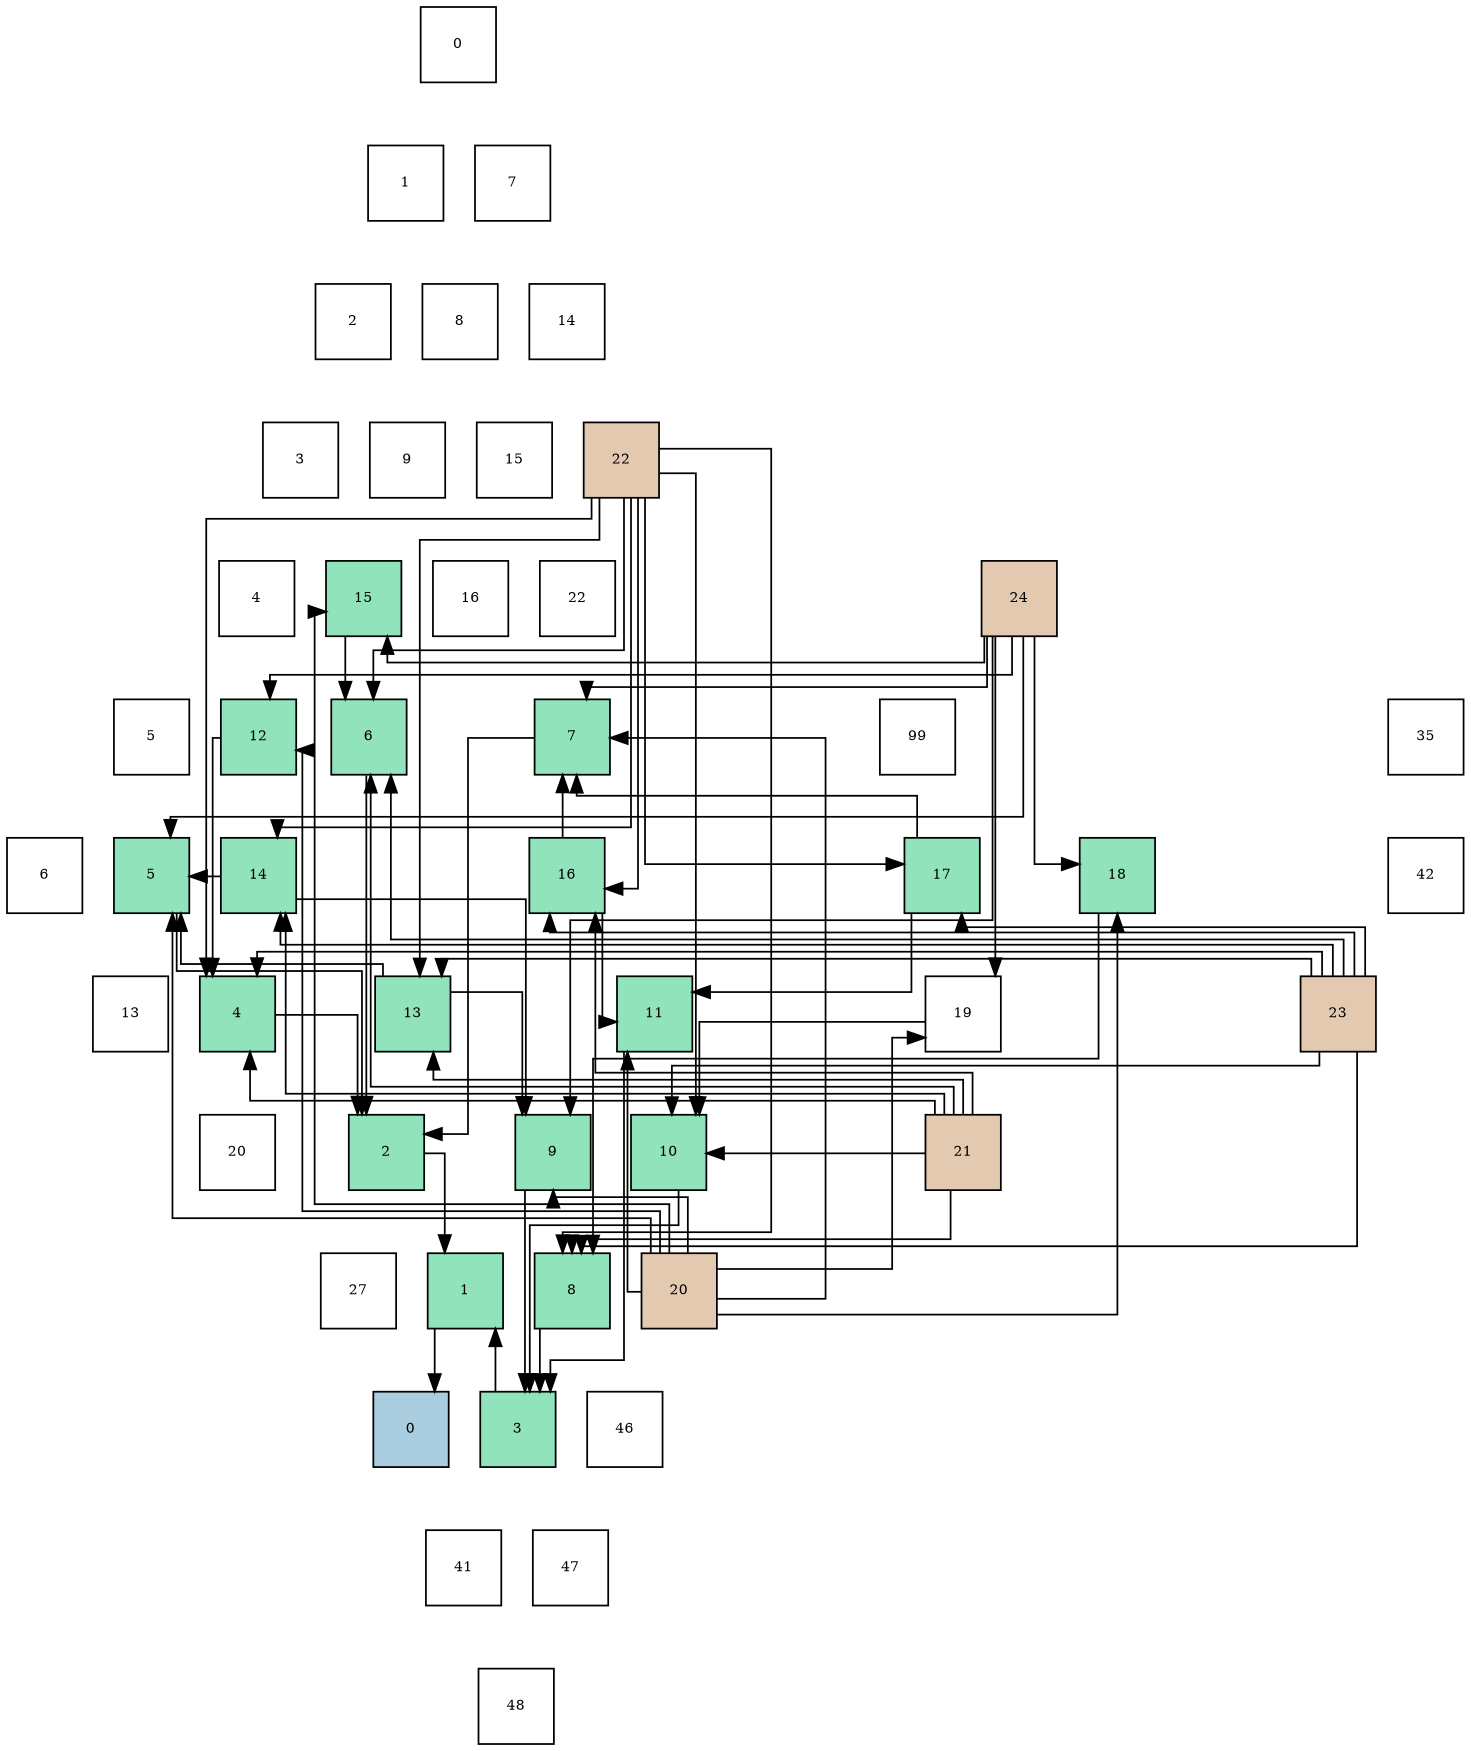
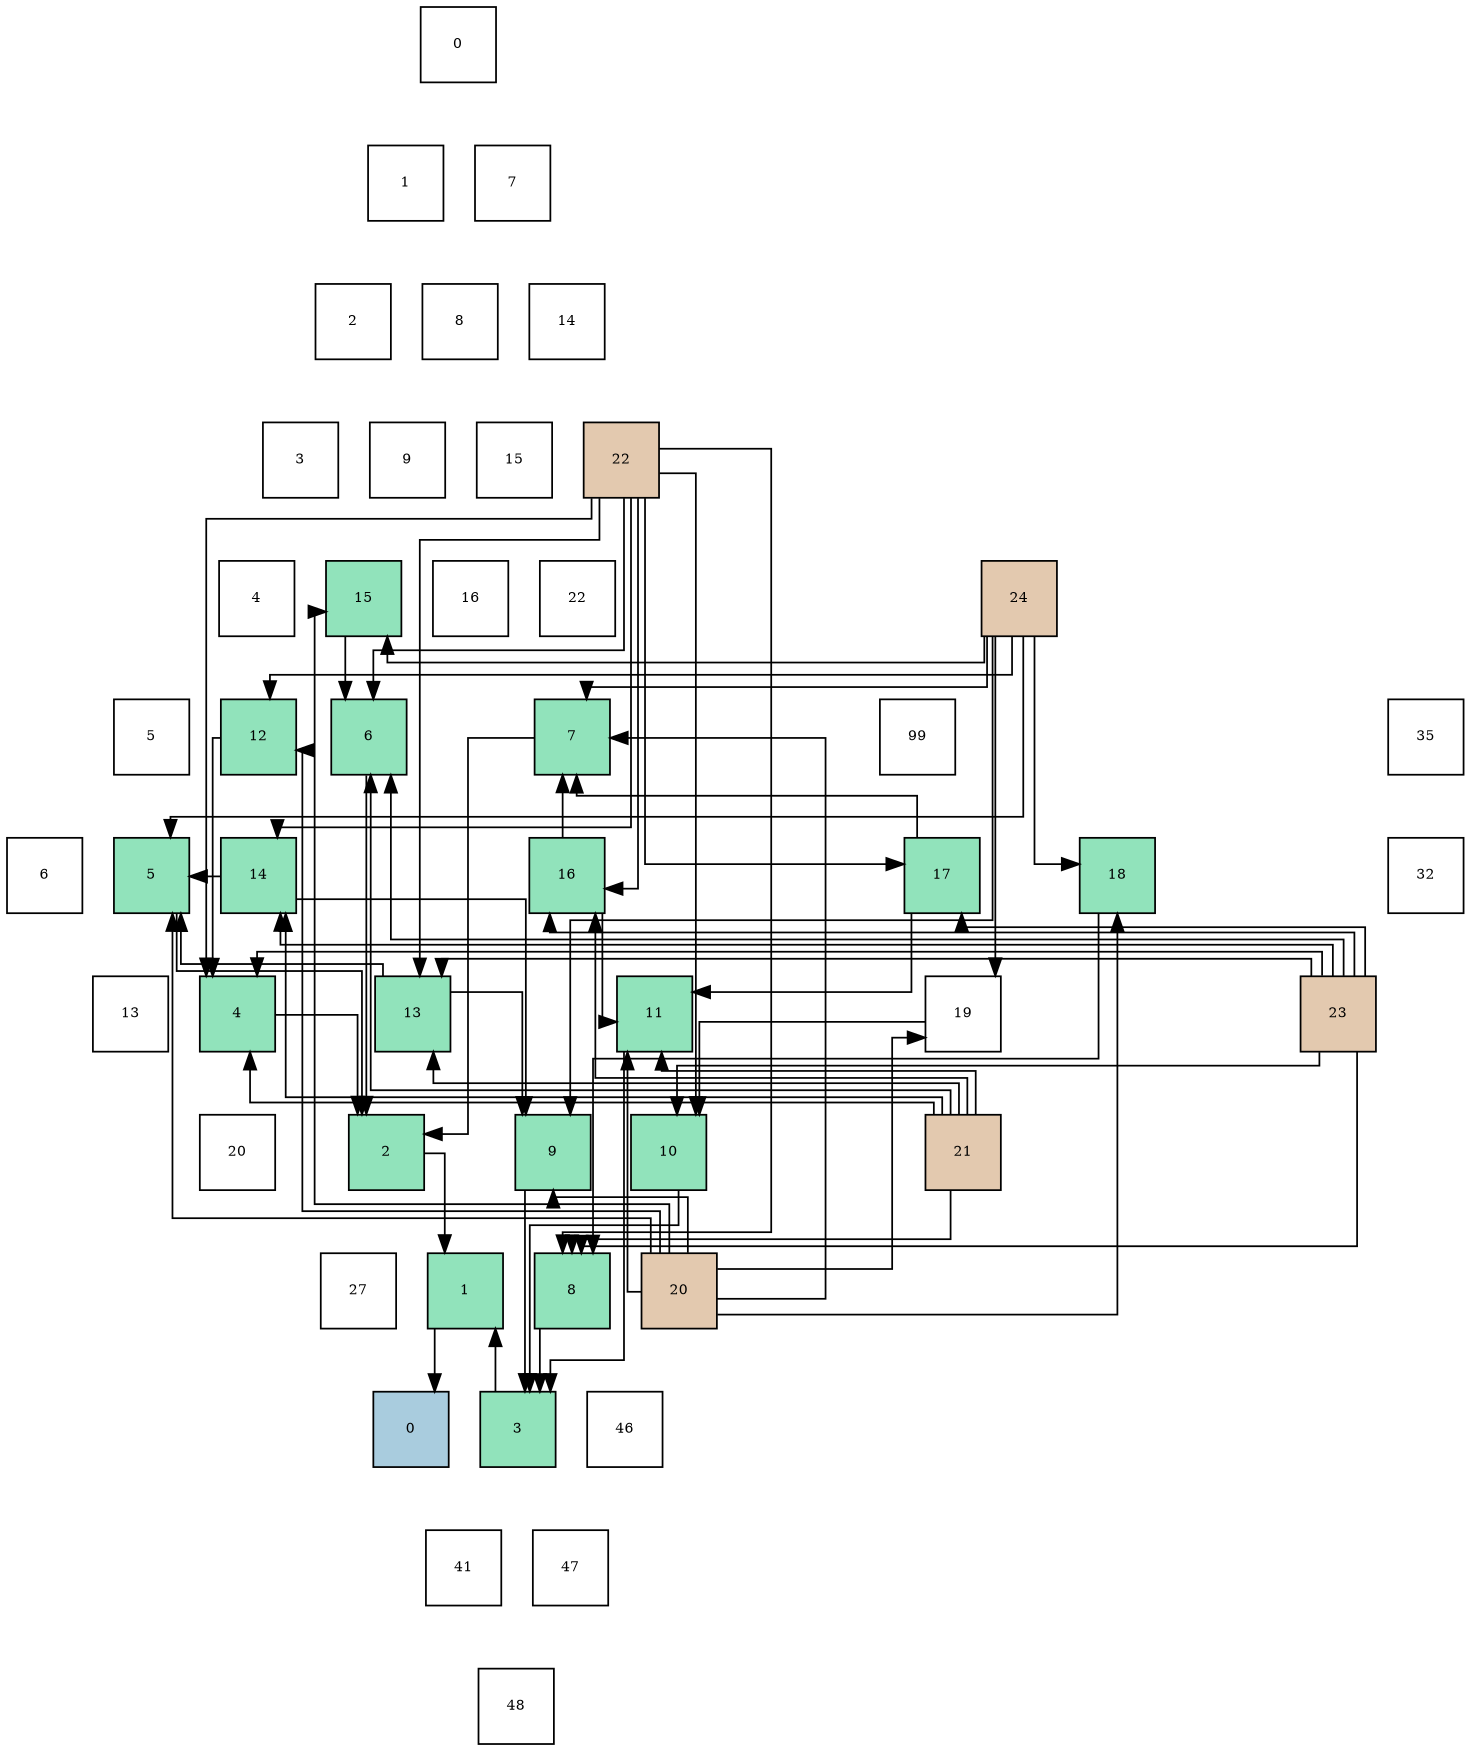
(1426, 876) -> (1426, 876)
(815, 1153) -> (840, 1071)
